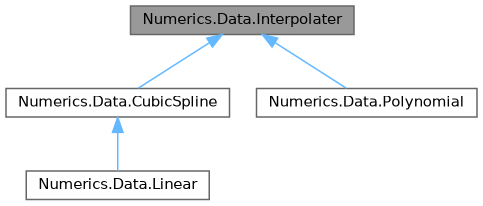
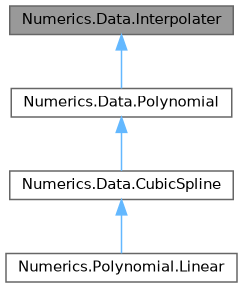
(174, 66) -> (122, 152)
(118, 185) -> (122, 268)
